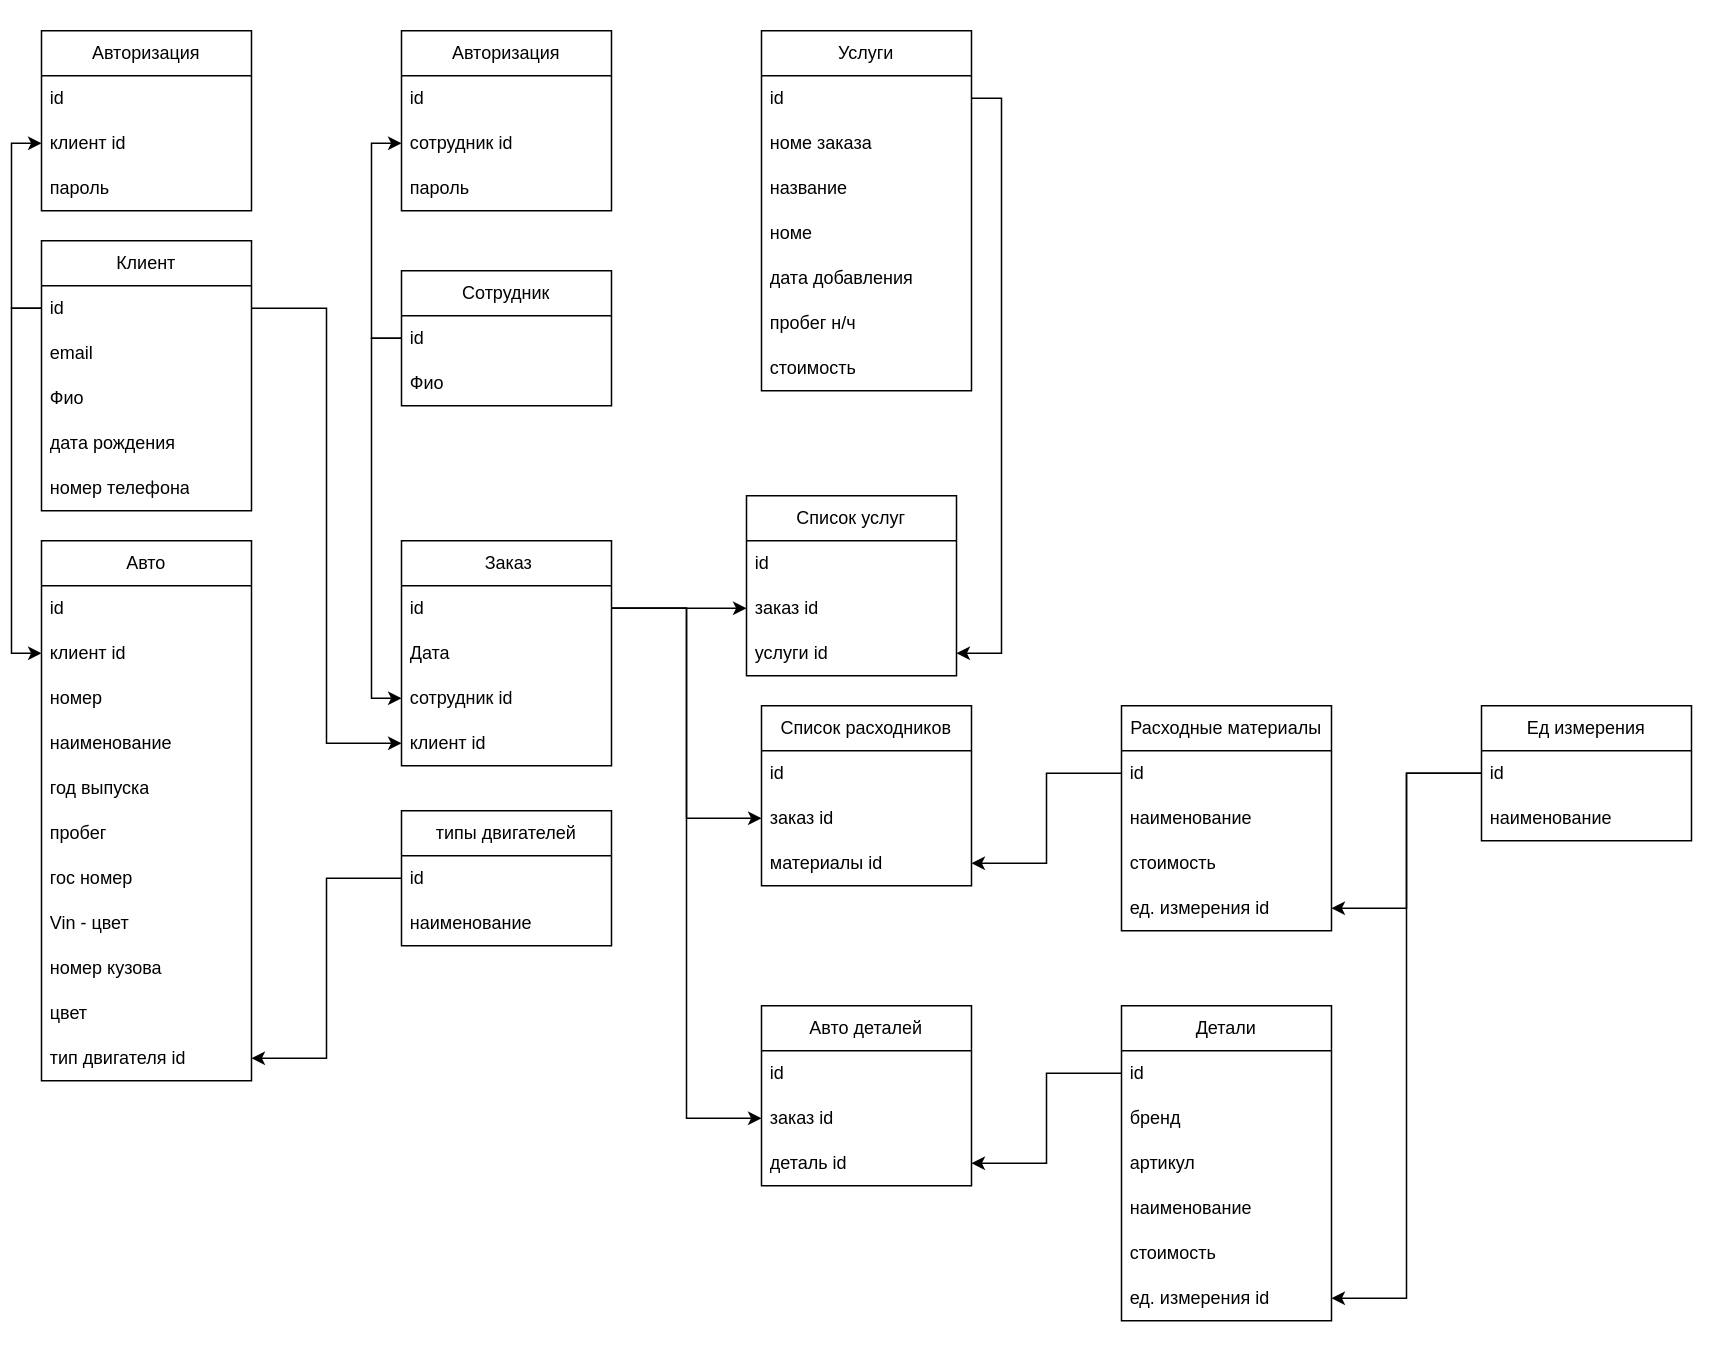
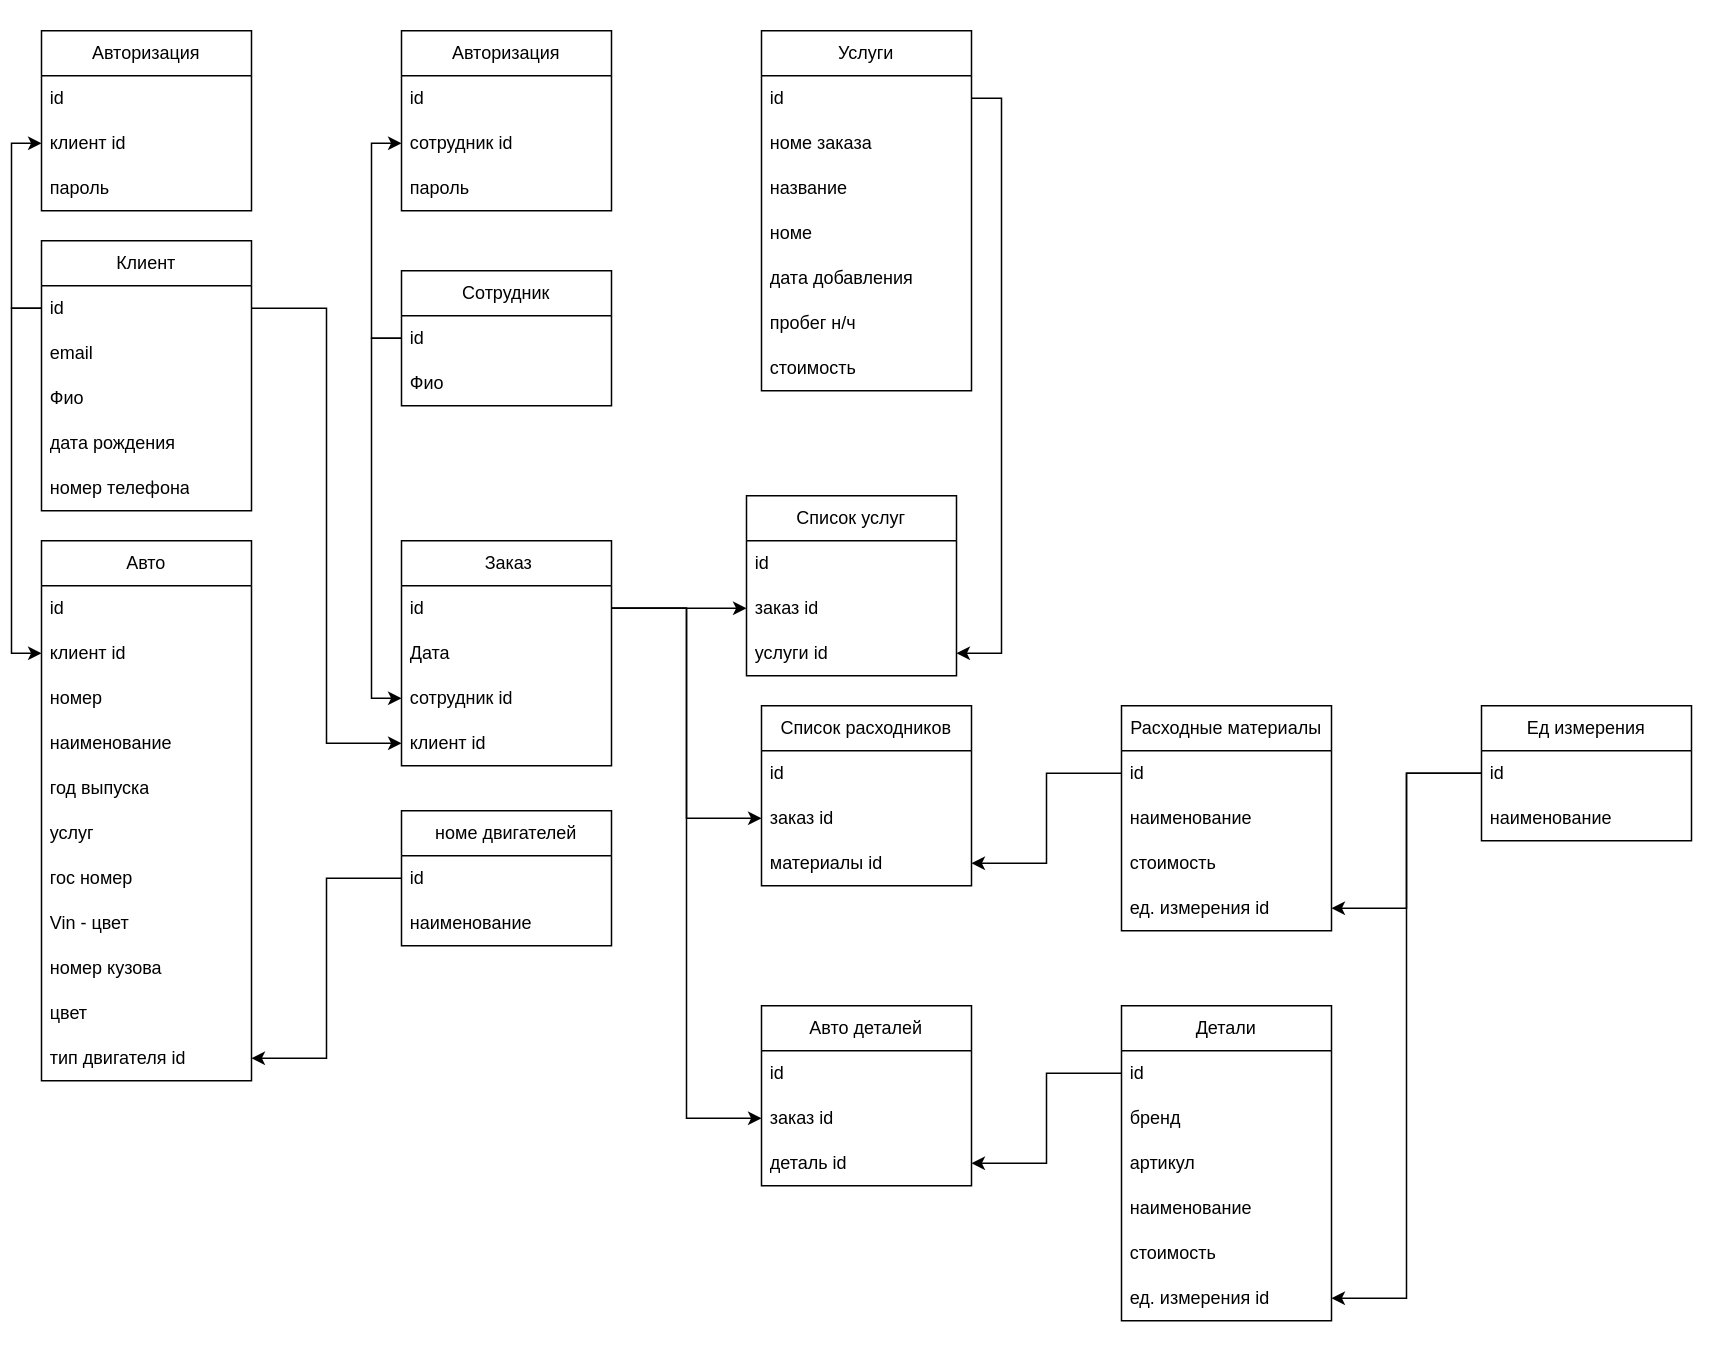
(80, 833) -> (75, 833)
(506, 833) -> (506, 833)
